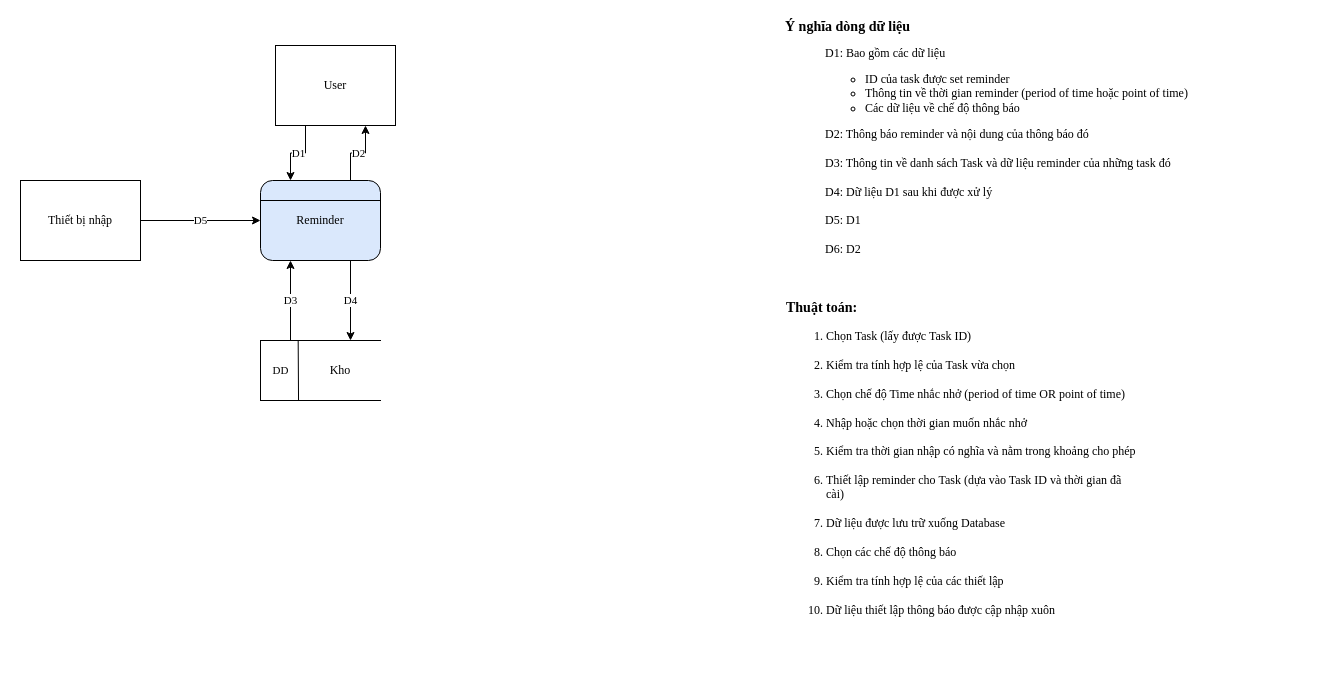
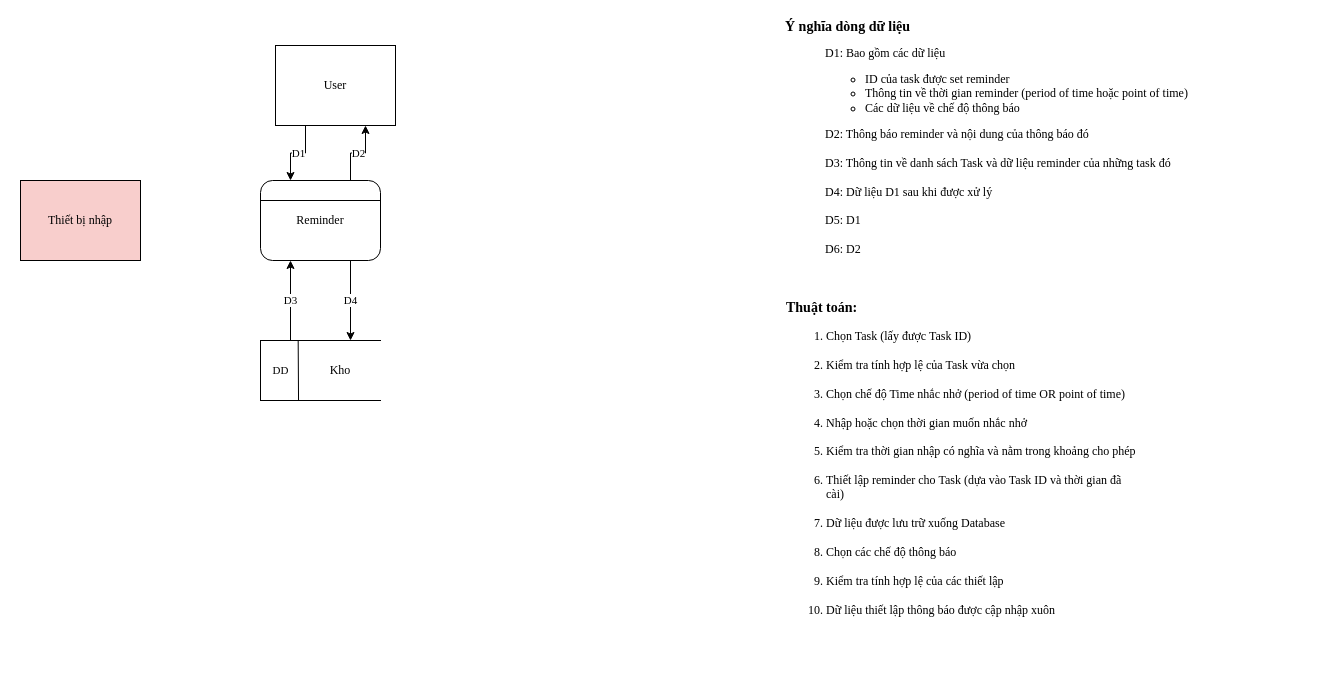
(81, 221) -> (81, 221)
(197, 221) -> none
(321, 221) -> (321, 221)
